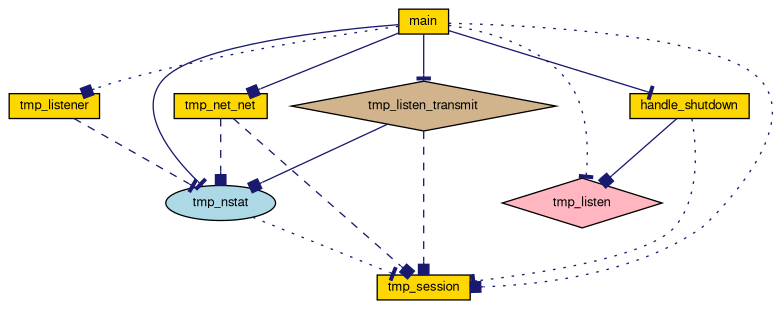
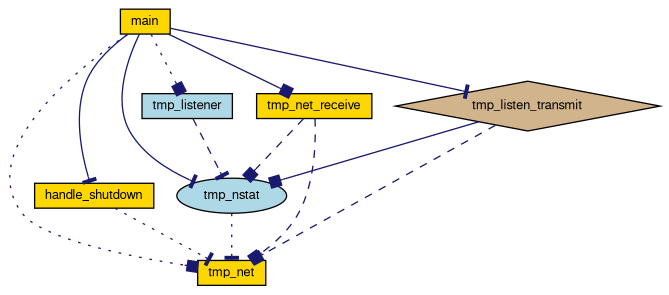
(54, 106) -> (187, 106)
(221, 106) -> (314, 106)
(582, 203) -> none
(424, 287) -> (232, 273)
